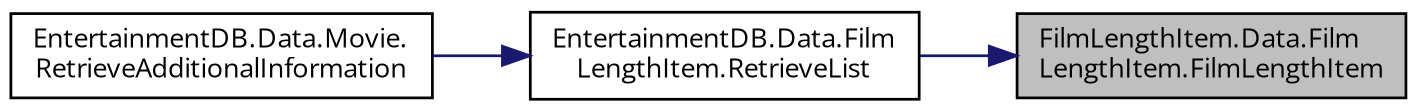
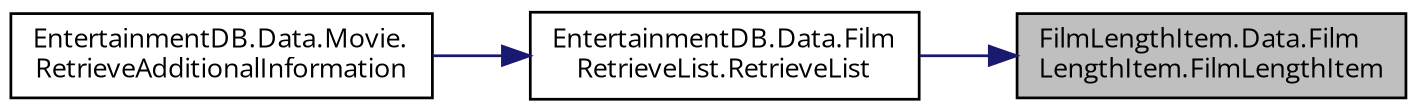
(725, 56) -> (725, 56)
